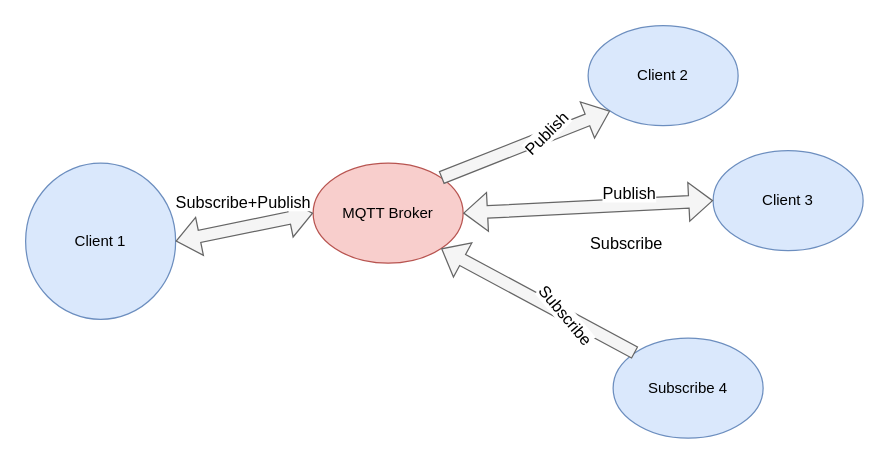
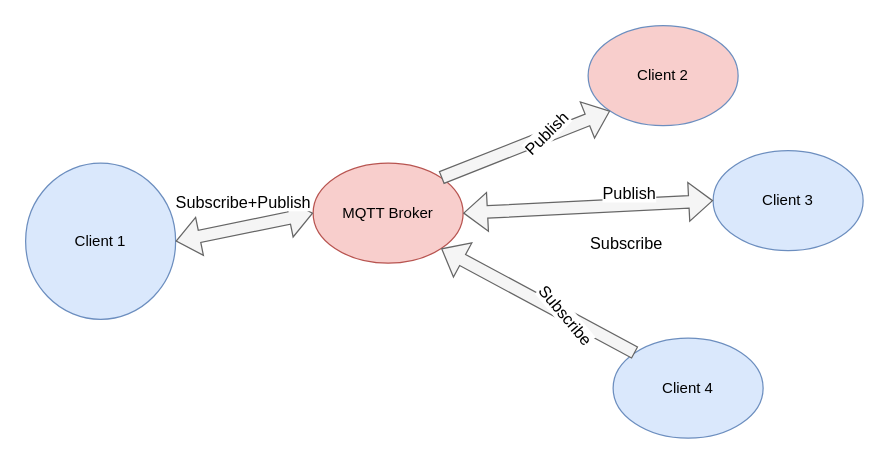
(663, 76) -> (663, 76)
(688, 388) -> (688, 388)
